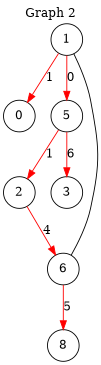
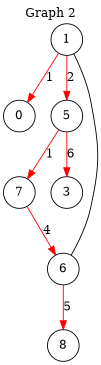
(71, 78) -> (71, 78)
(19, 193) -> (19, 193)
